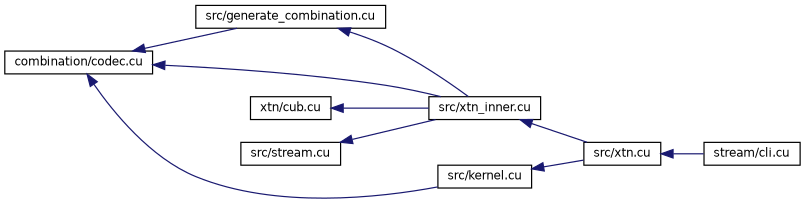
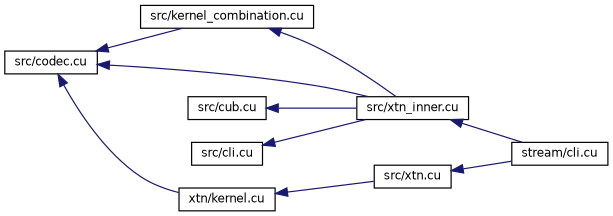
(291, 17) -> (227, 17)
(79, 62) -> (51, 62)
(291, 108) -> (227, 108)
(559, 133) -> (492, 133)
(291, 154) -> (227, 154)
(485, 177) -> (227, 199)
